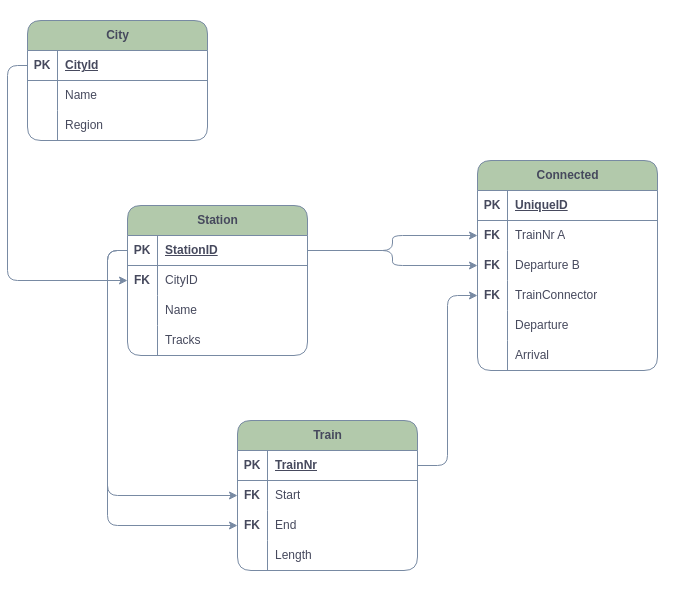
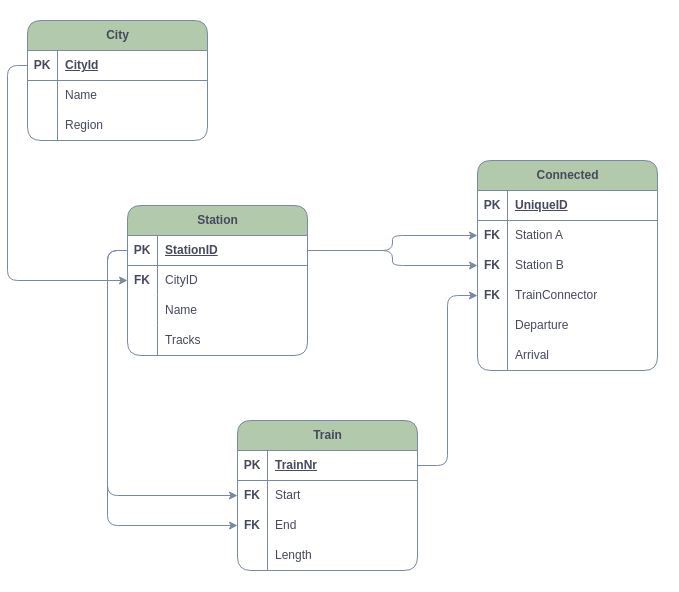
(543, 236) -> (543, 236)
(551, 266) -> (543, 266)
